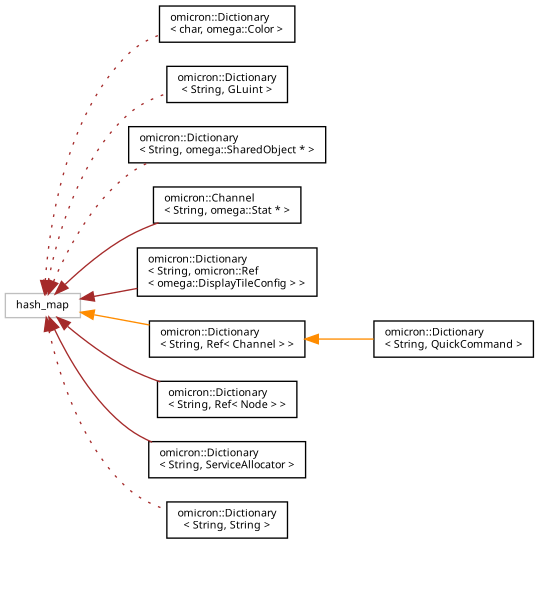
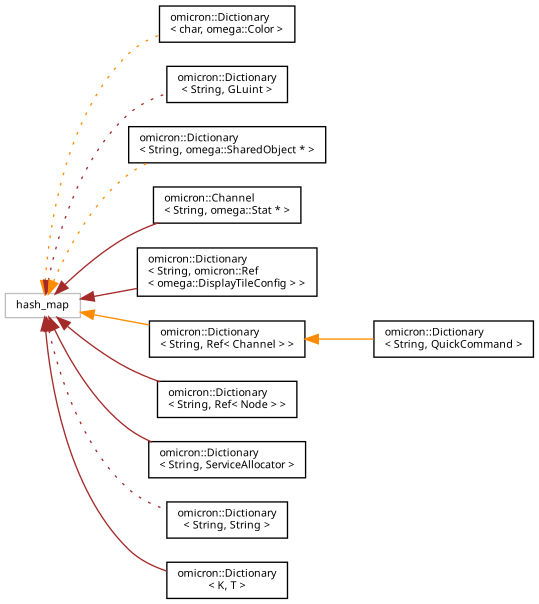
(74, 143) -> (74, 143)
(91, 213) -> (91, 213)
none -> (227, 580)
